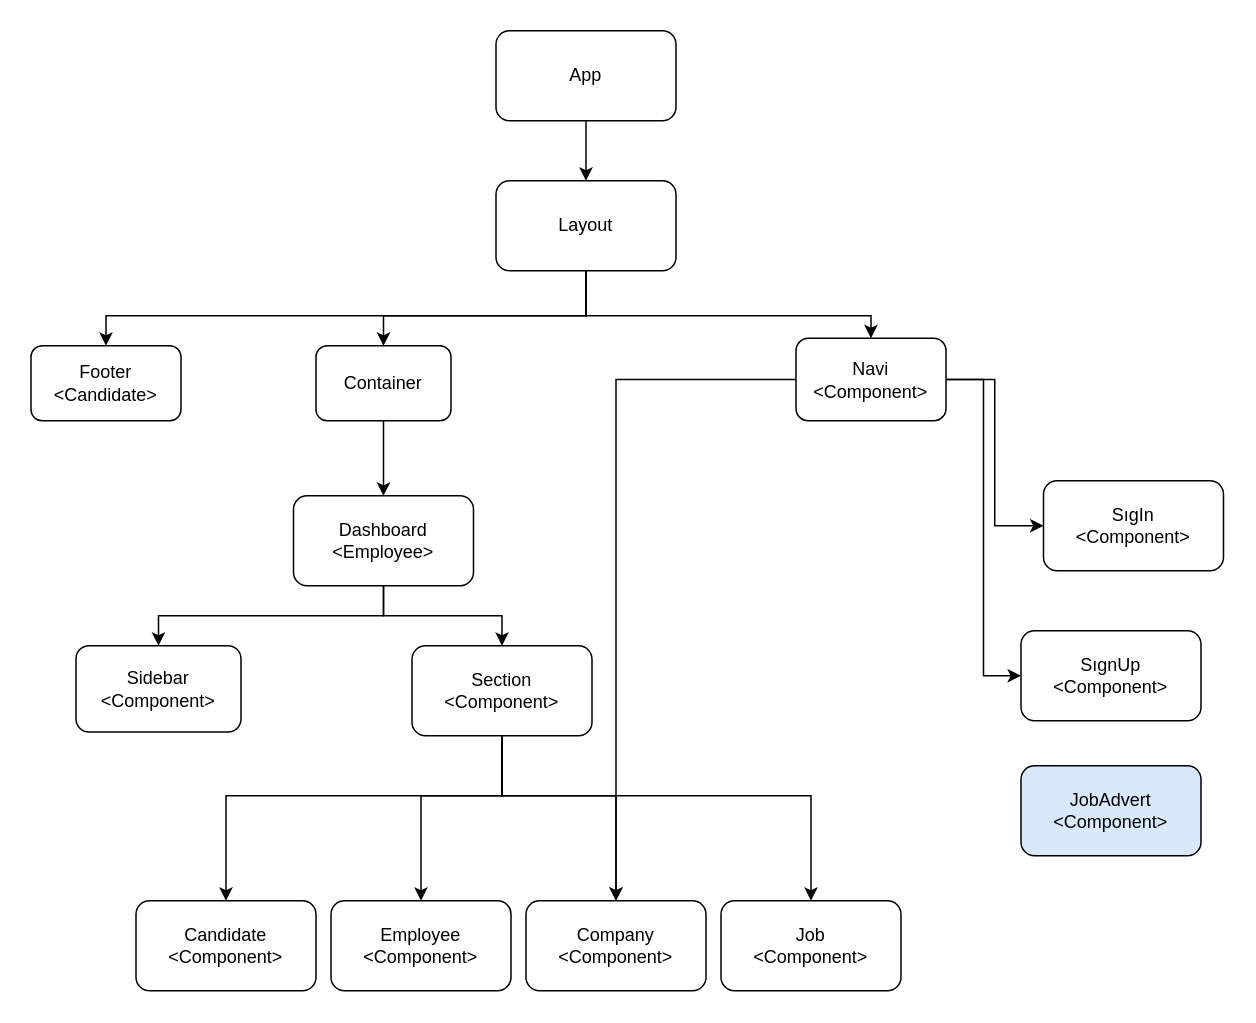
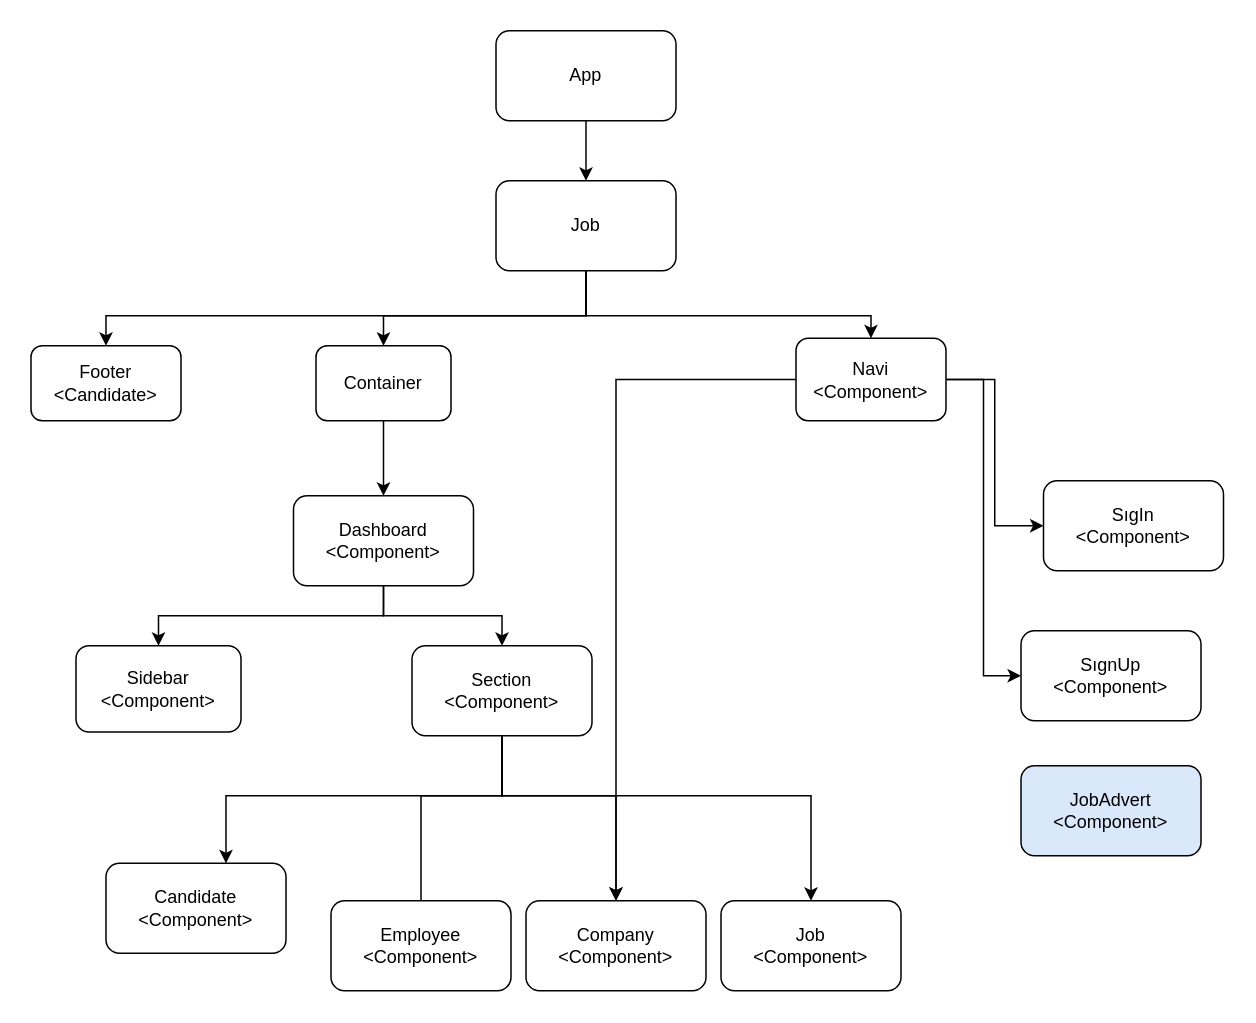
(586, 226) -> (586, 226)
(383, 541) -> (383, 541)
(421, 889) -> (421, 893)
(226, 946) -> (196, 908)
